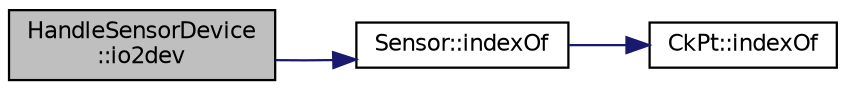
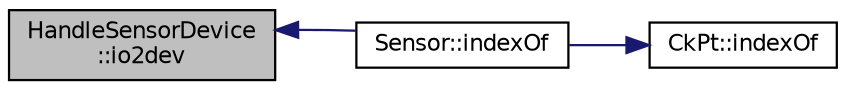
(304, 60) -> (327, 30)
